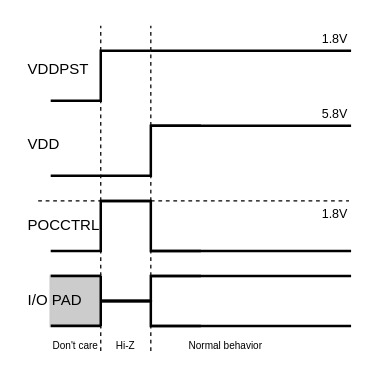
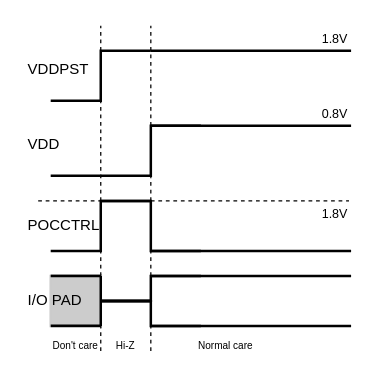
(333, 113) -> (333, 113)
(226, 344) -> (226, 344)
